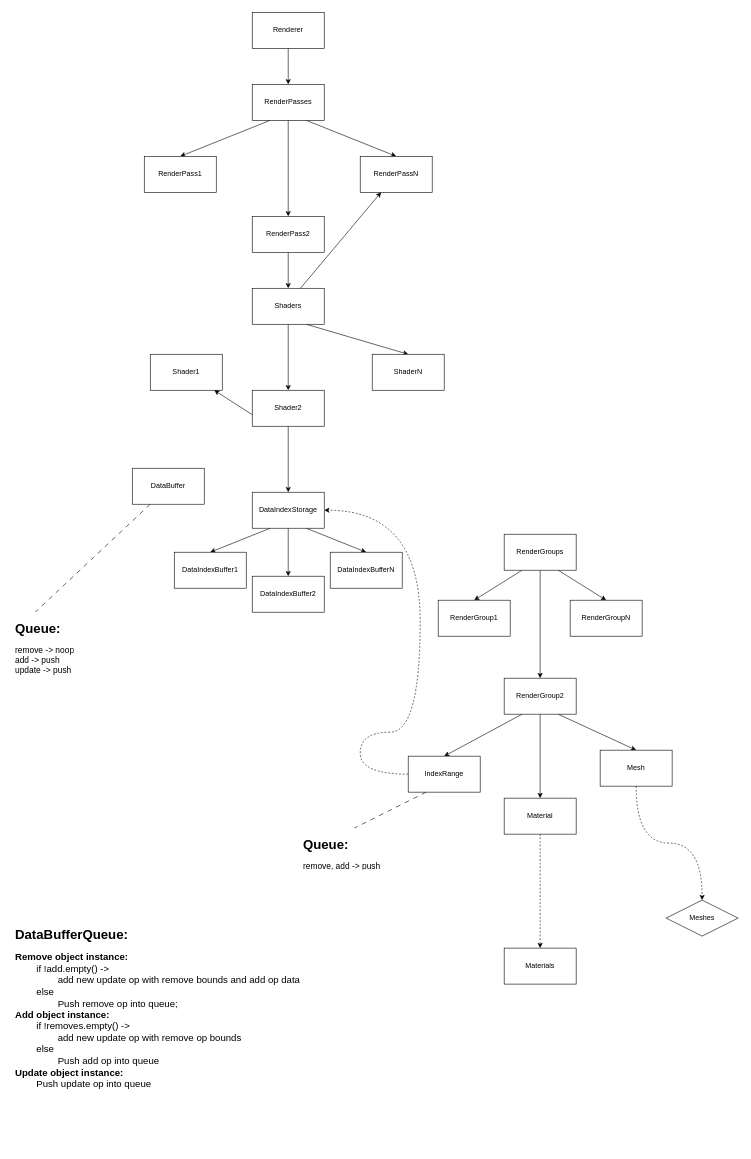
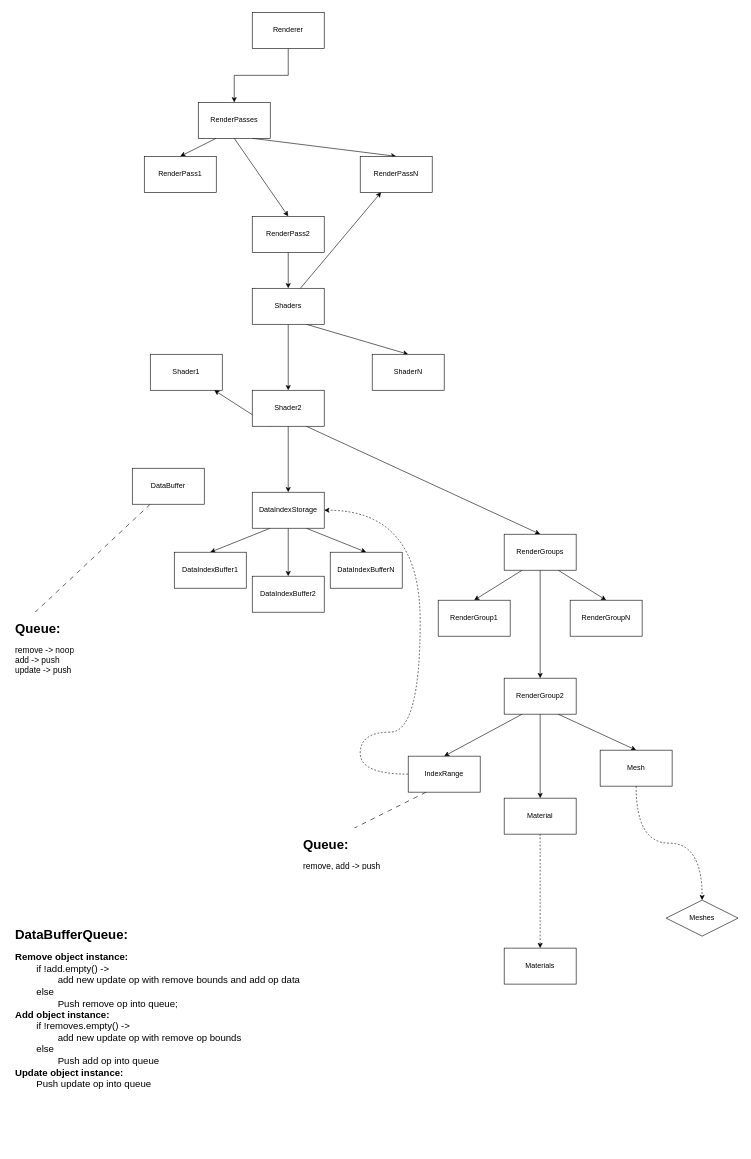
(288, 102) -> (234, 120)
none -> (424, 481)
